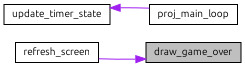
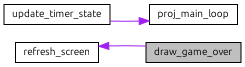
(135, 8) -> (125, 21)
(117, 59) -> (127, 46)
